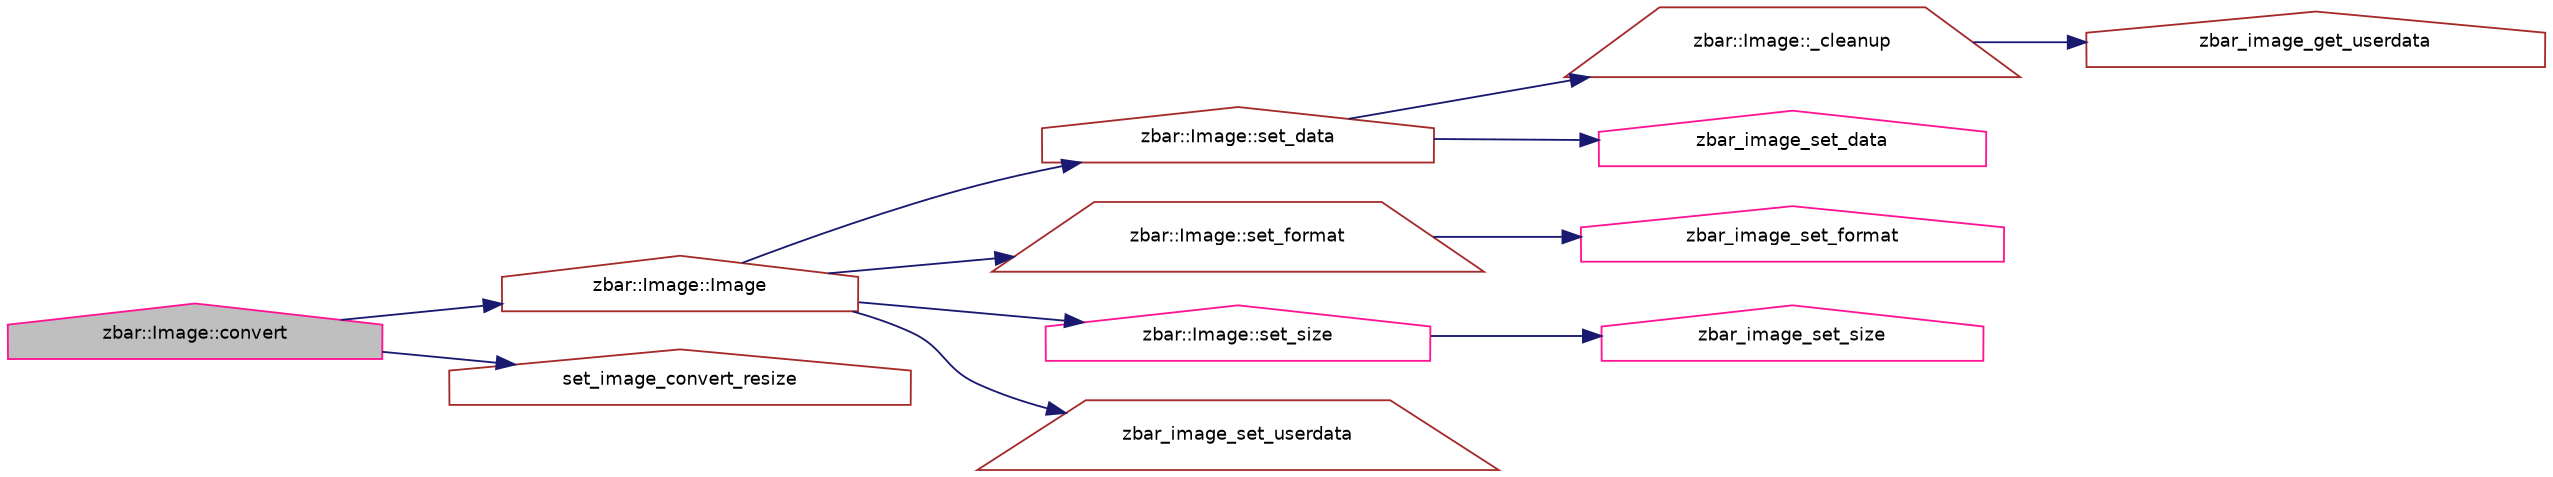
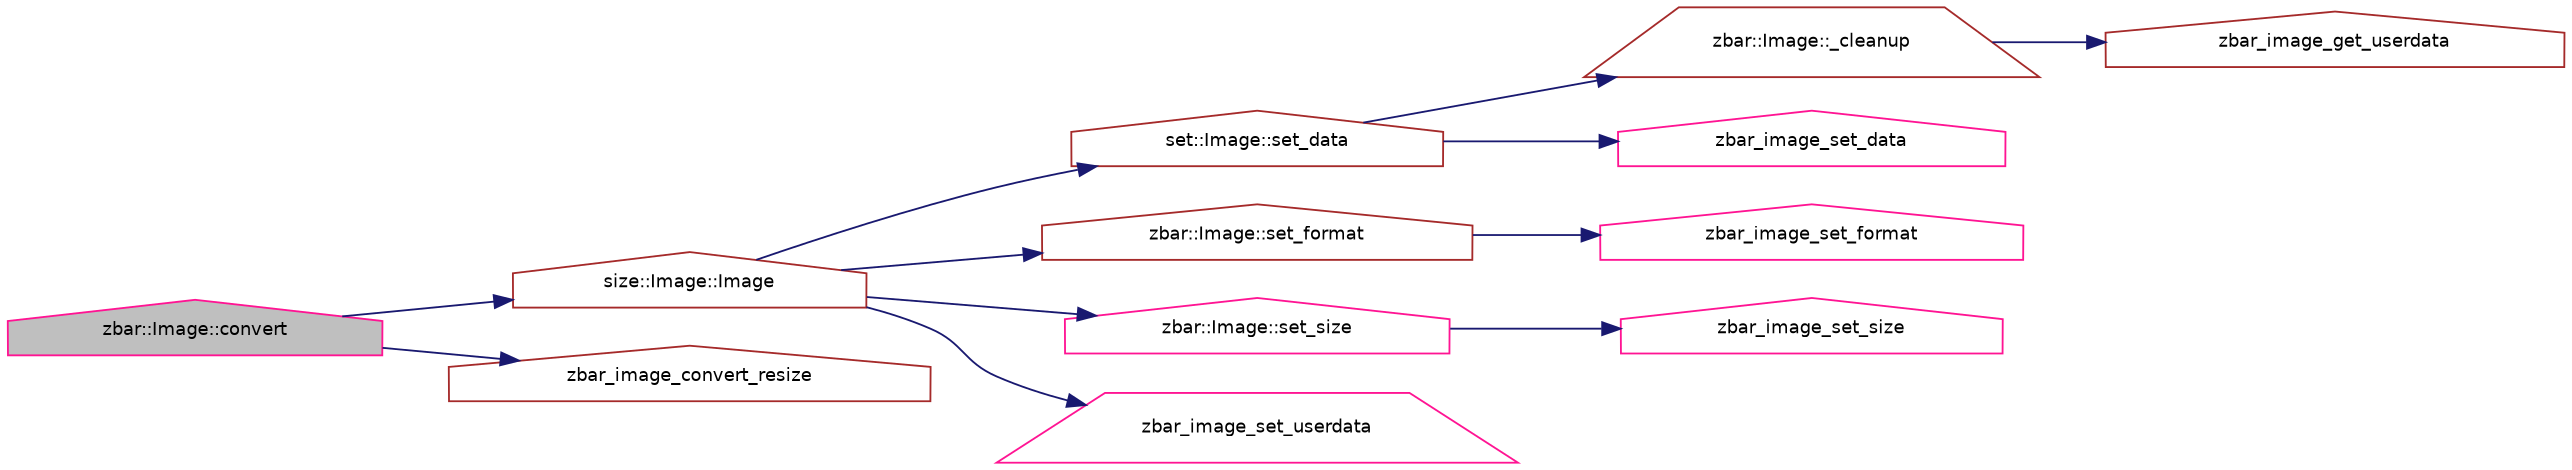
(1238, 138) -> (1257, 141)
(1238, 237) -> (1257, 235)
(680, 286) -> (690, 283)
(680, 380) -> (690, 376)
(1238, 435) -> (1257, 428)
